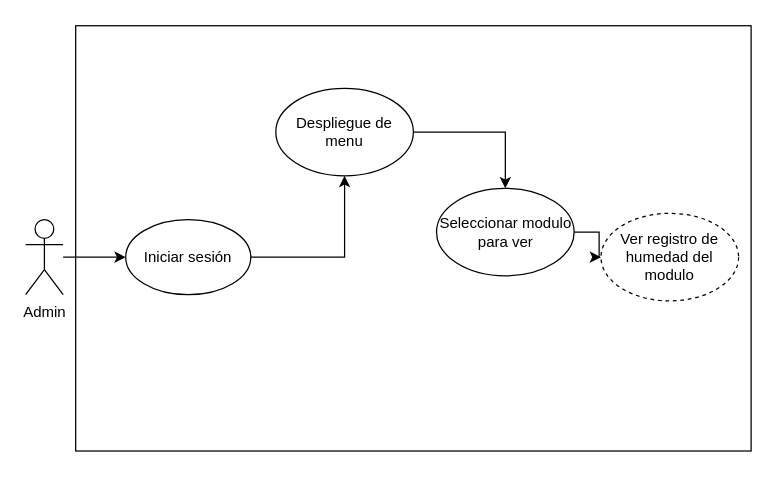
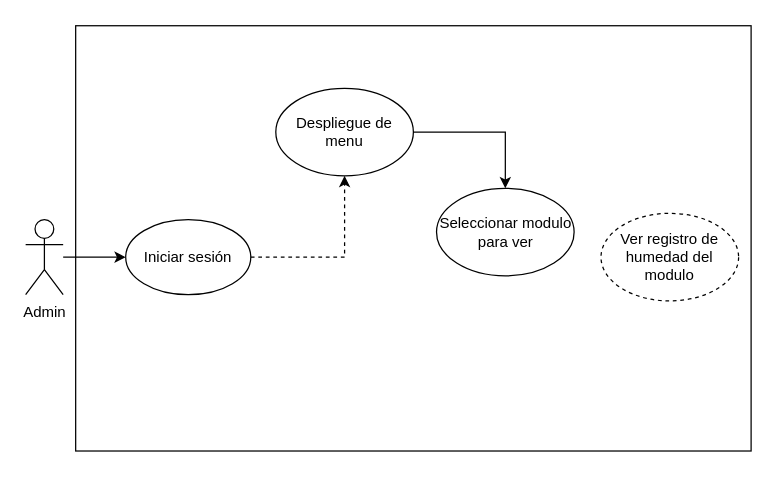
(599, 235) -> none
(335, 257) -> (335, 257)
